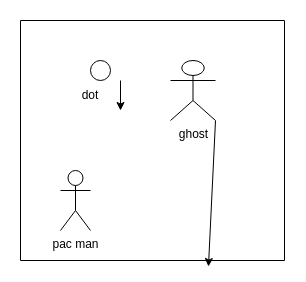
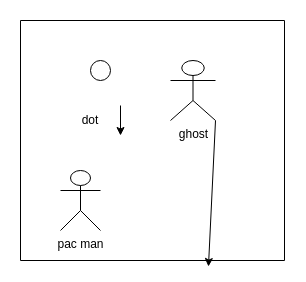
(91, 96) -> (91, 121)
(76, 201) -> (81, 201)
